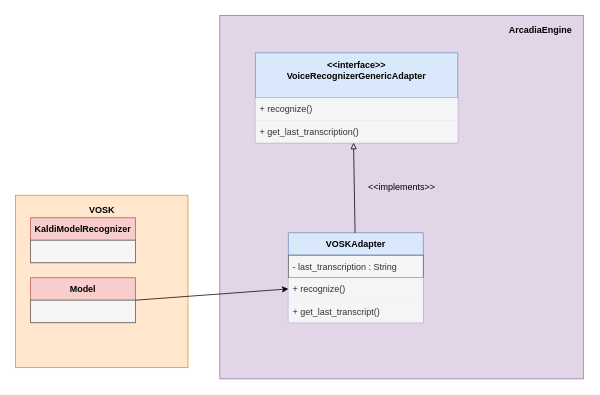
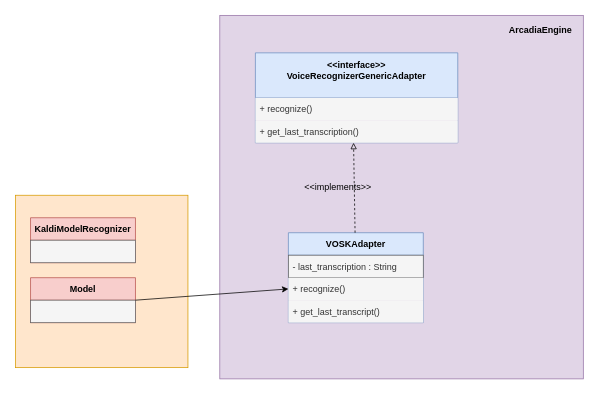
(354, 188) -> (354, 188)
(402, 188) -> (338, 188)
(102, 210) -> none
